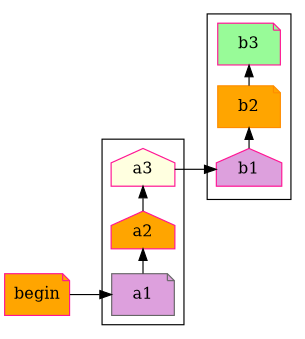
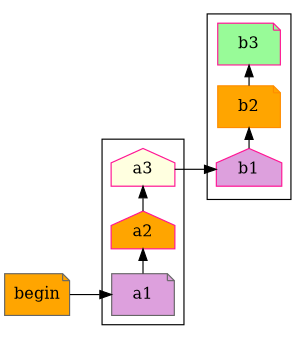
(37, 295) -> (37, 295)
